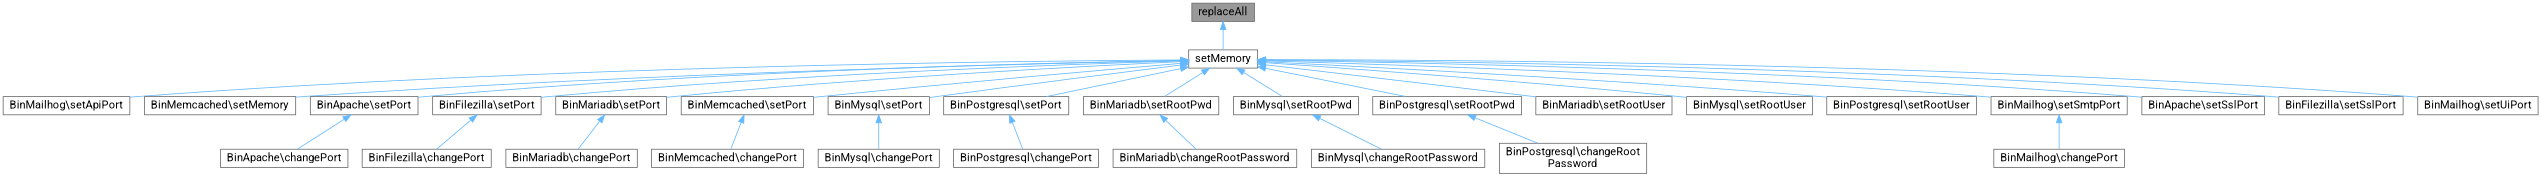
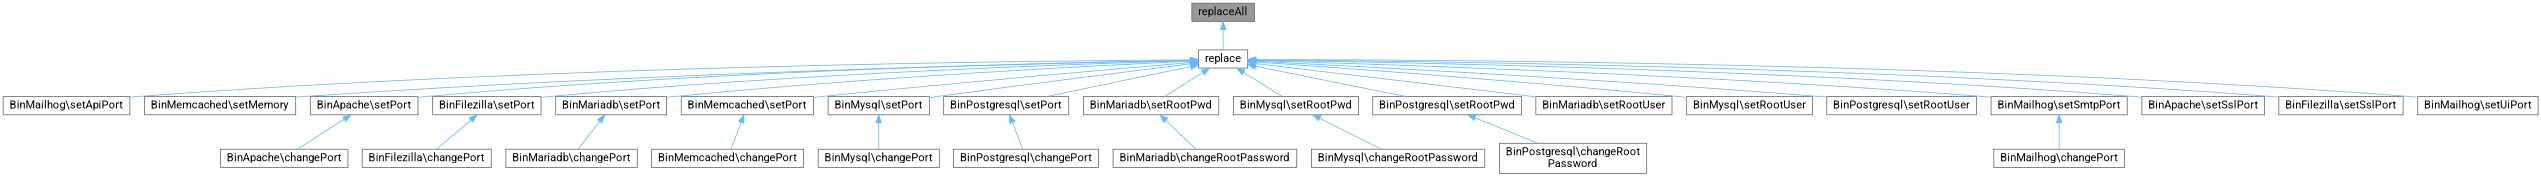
(1223, 59) -> (1223, 59)
